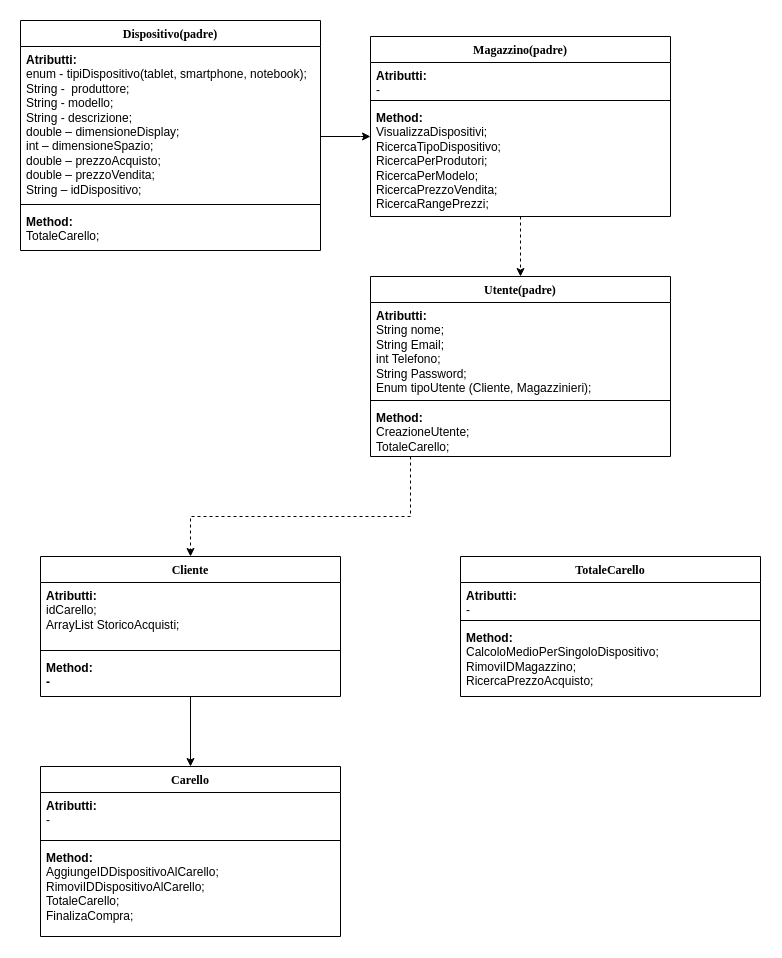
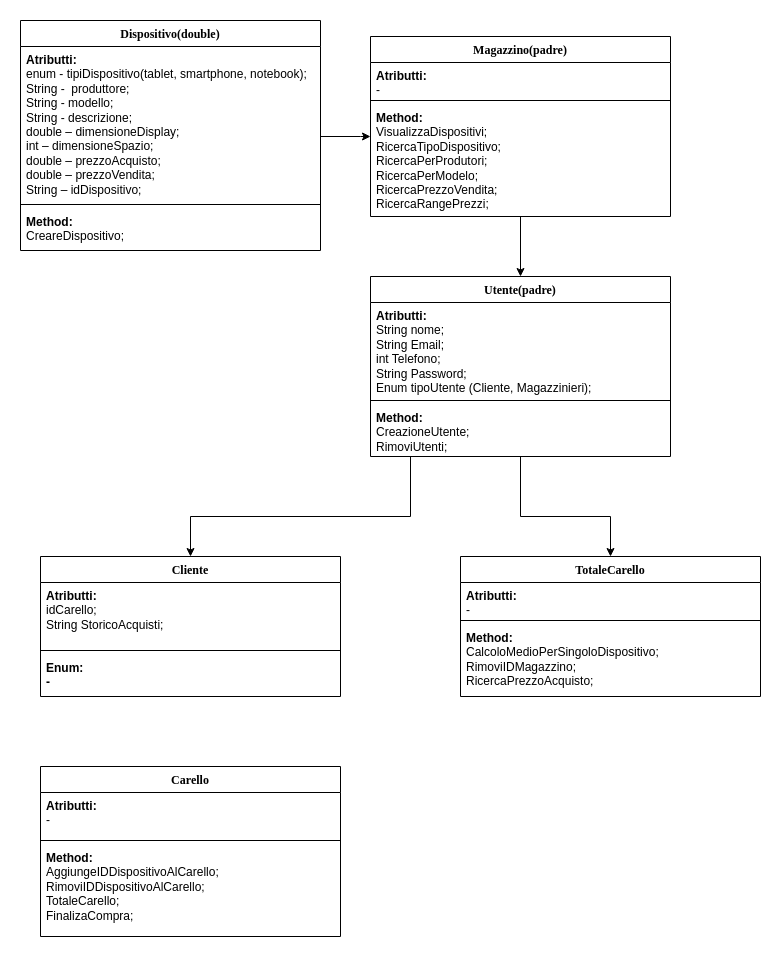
(171, 35) -> (171, 35)
(67, 230) -> (81, 230)
(521, 244) -> (521, 244)
(427, 433) -> (427, 433)
(314, 517) -> (314, 517)
none -> (553, 517)
(125, 611) -> (114, 611)
(68, 676) -> (62, 676)
(191, 729) -> none
